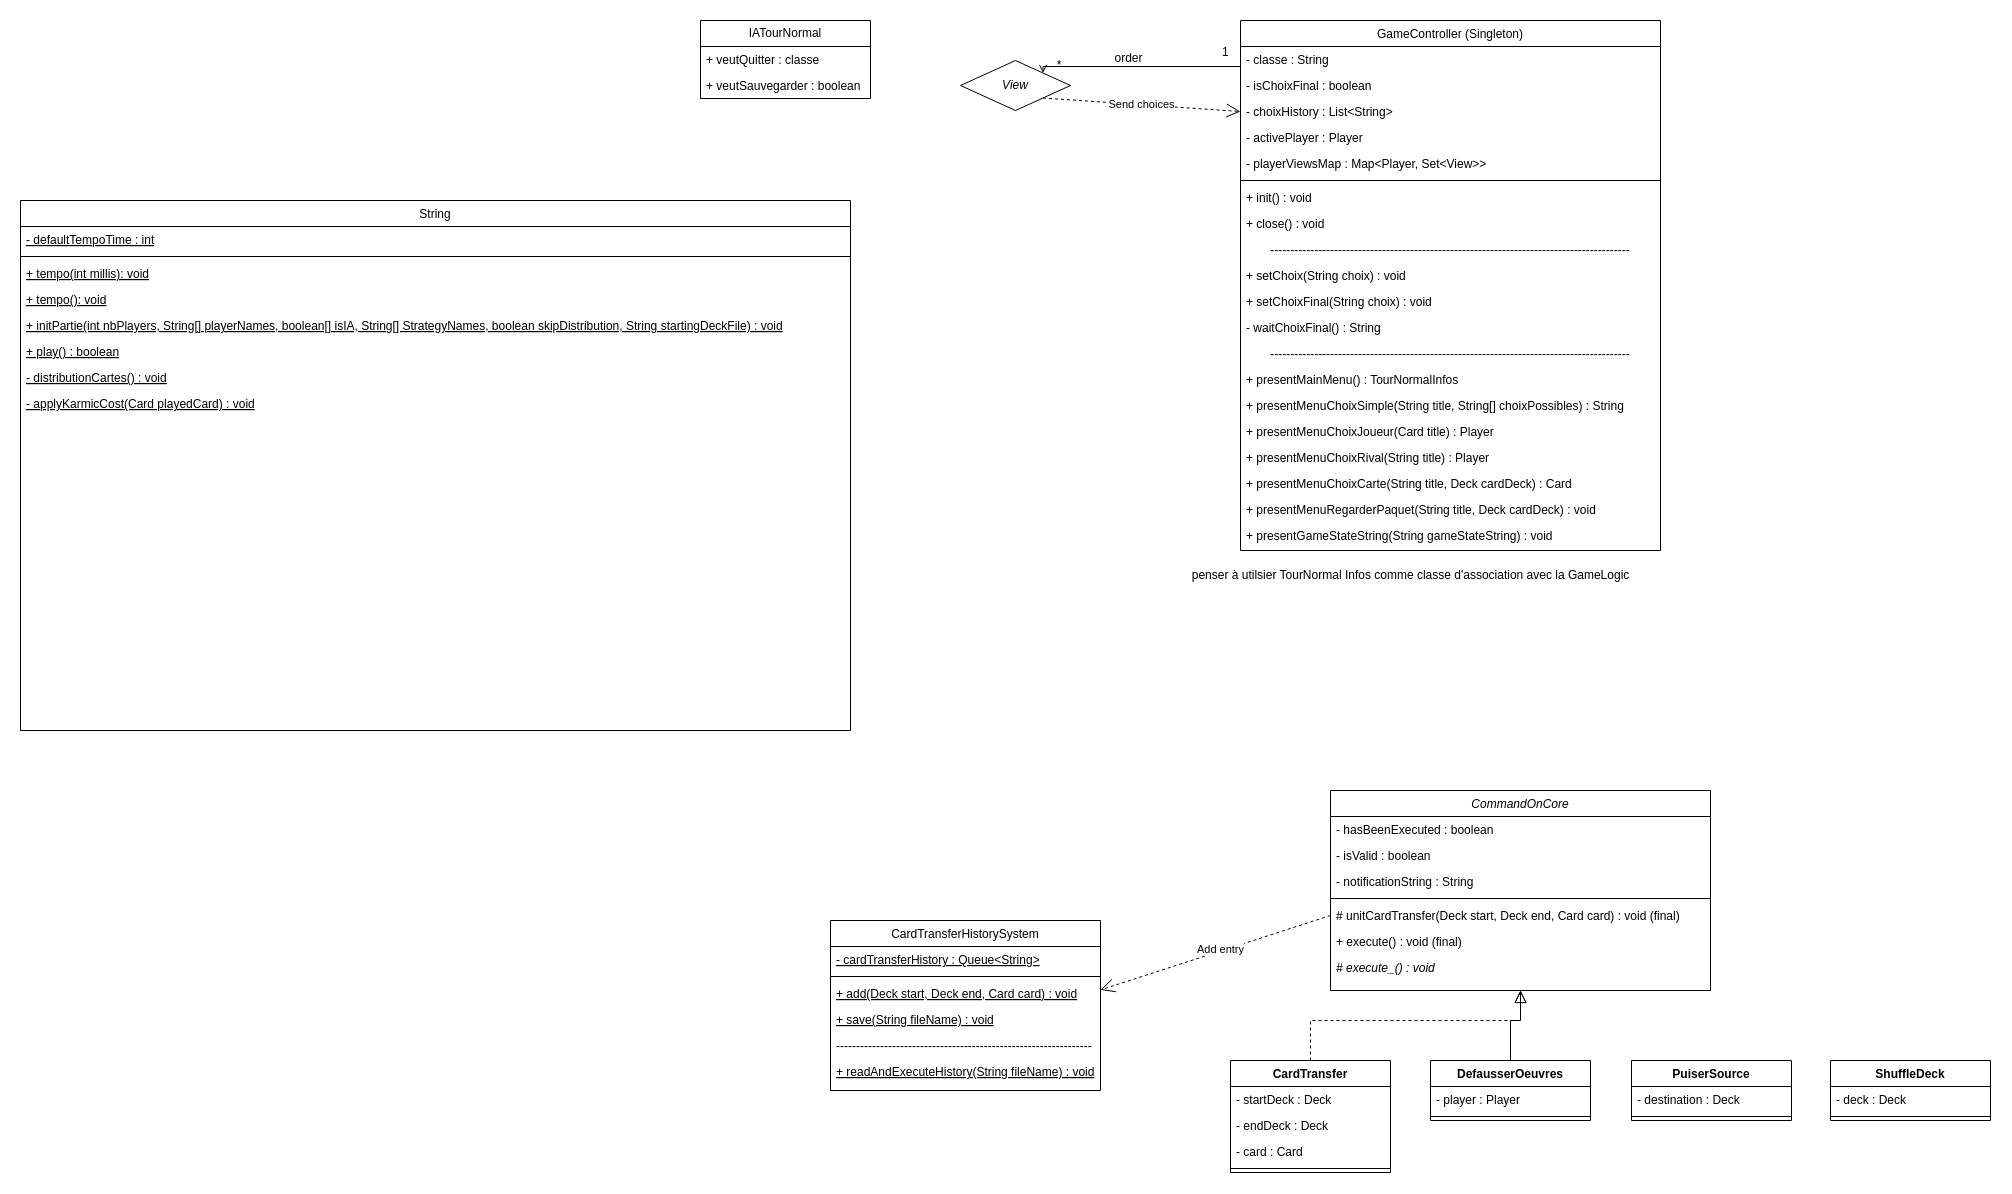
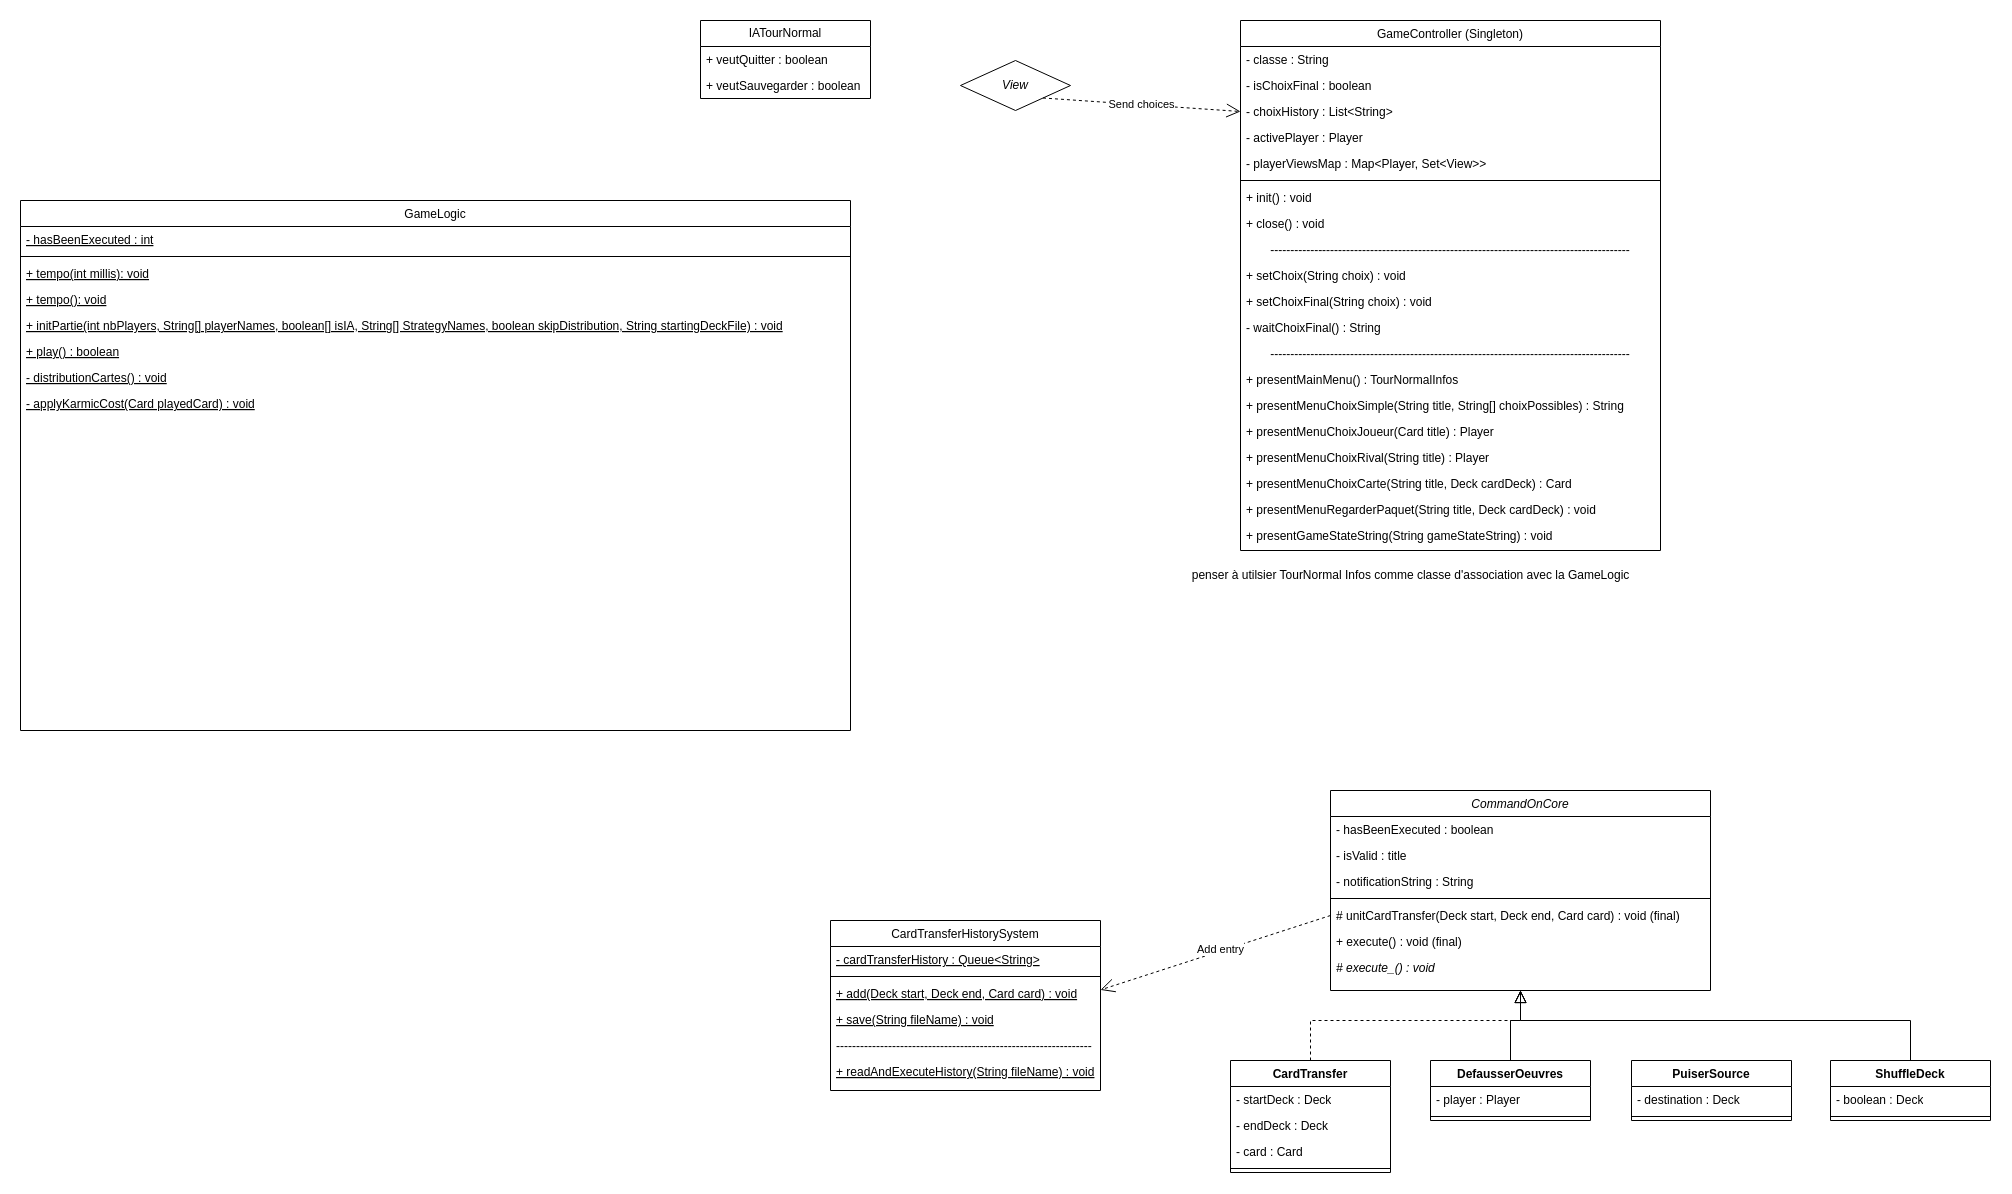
(771, 61) -> (774, 61)
(1139, 67) -> none
(435, 214) -> (435, 214)
(96, 240) -> (95, 240)
(1387, 856) -> (1379, 856)
none -> (1737, 1021)
(1874, 1101) -> (1882, 1101)
